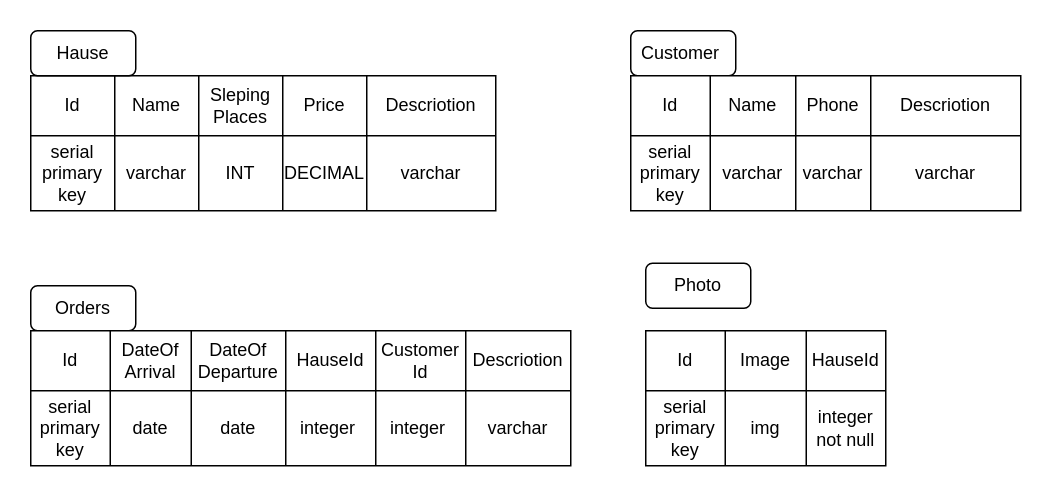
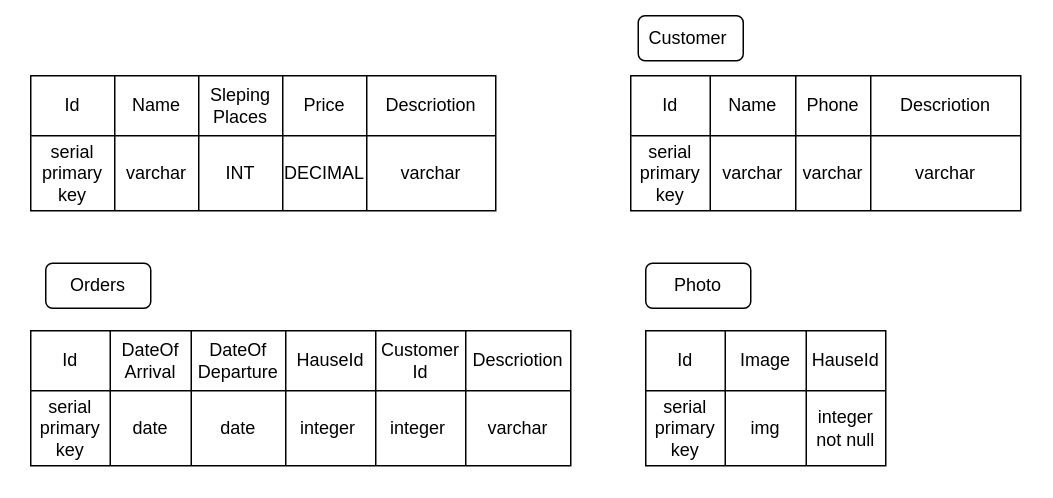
(83, 53) -> none
(683, 53) -> (691, 38)
(83, 308) -> (98, 286)
